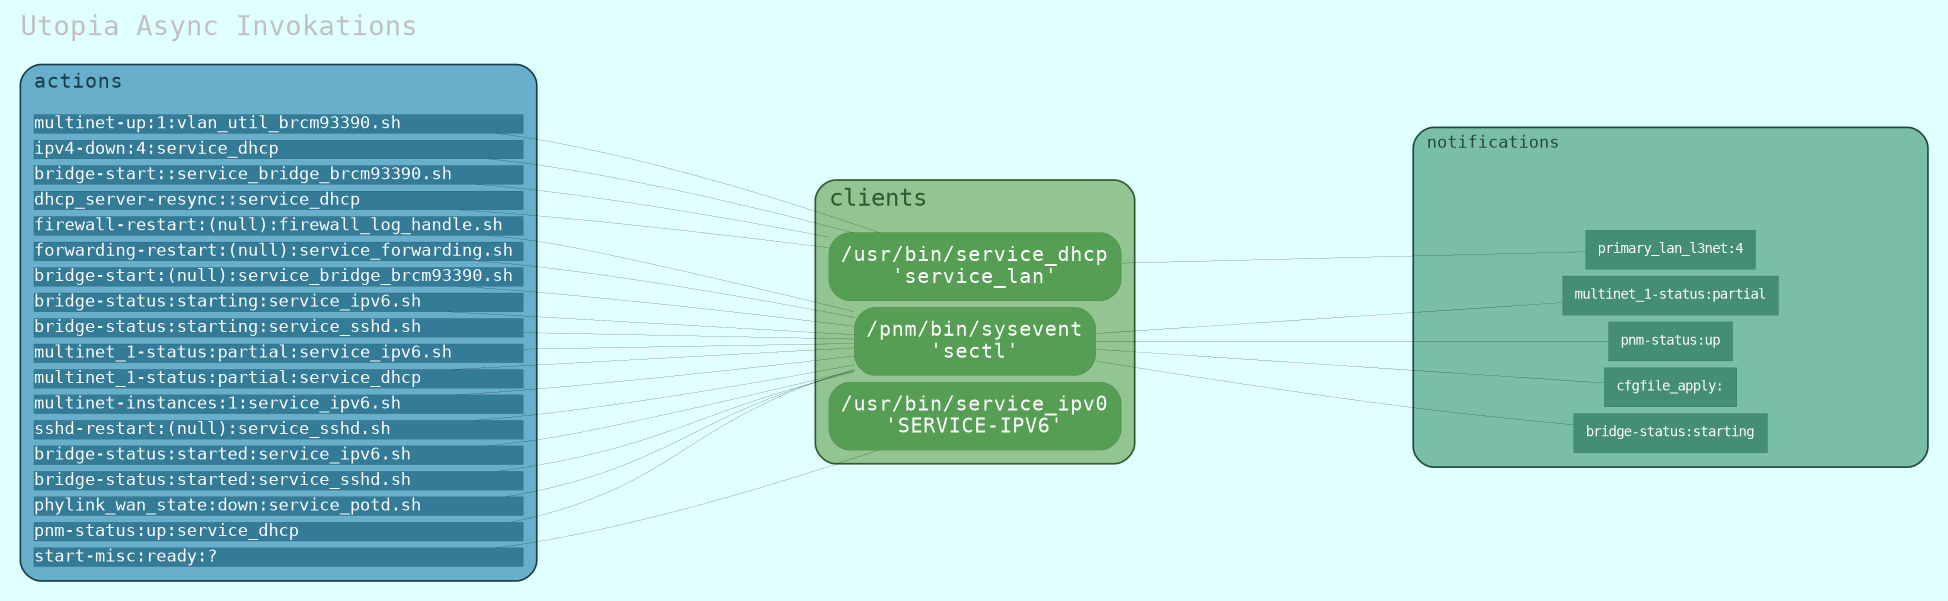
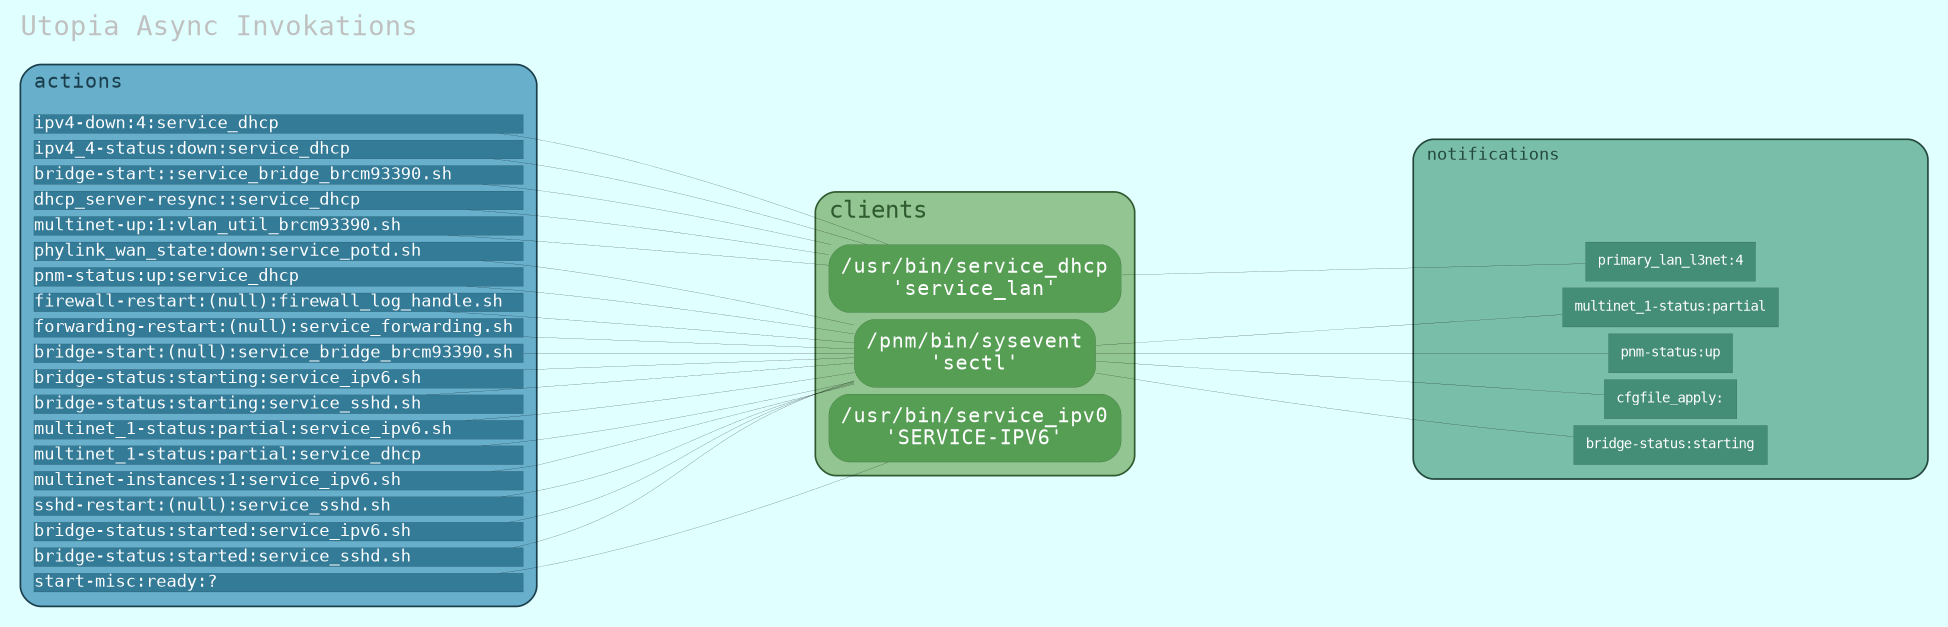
none -> (279, 149)
